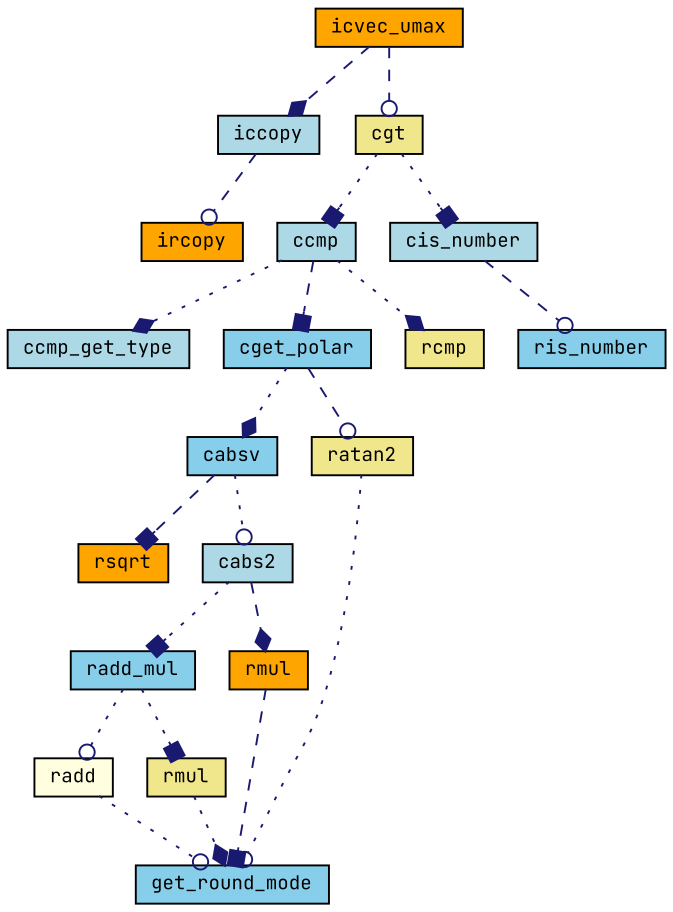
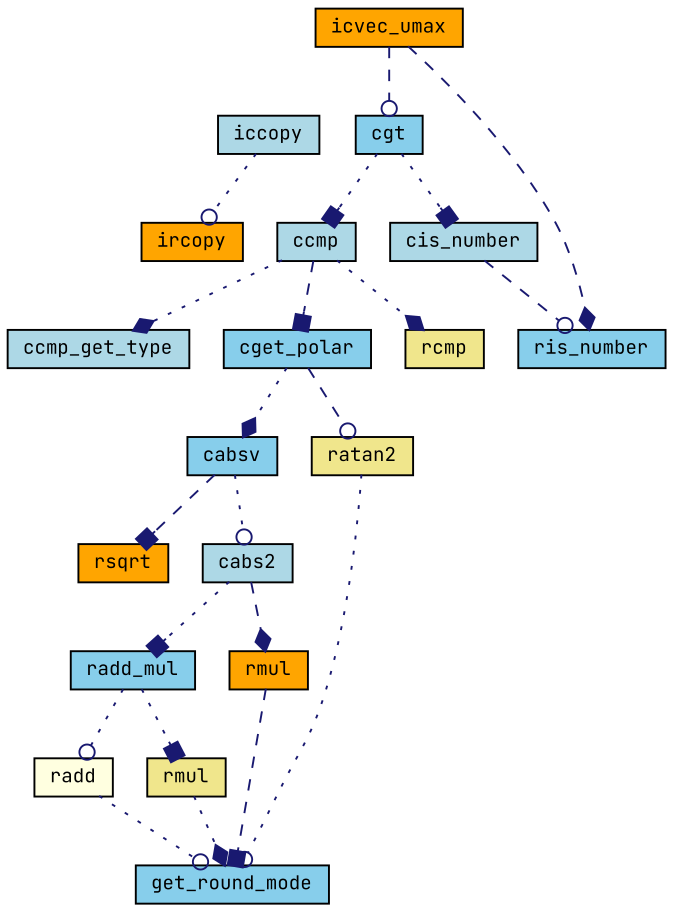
(338, 74) -> (517, 164)
(389, 135) -> (389, 135)
(235, 182) -> (235, 182)
